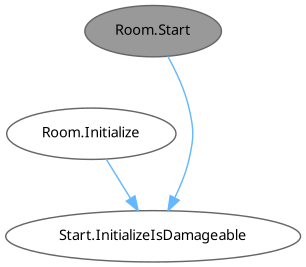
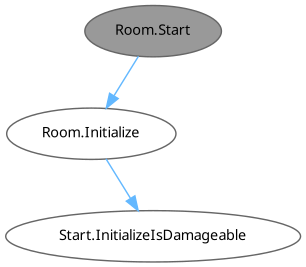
(192, 126) -> (126, 76)
